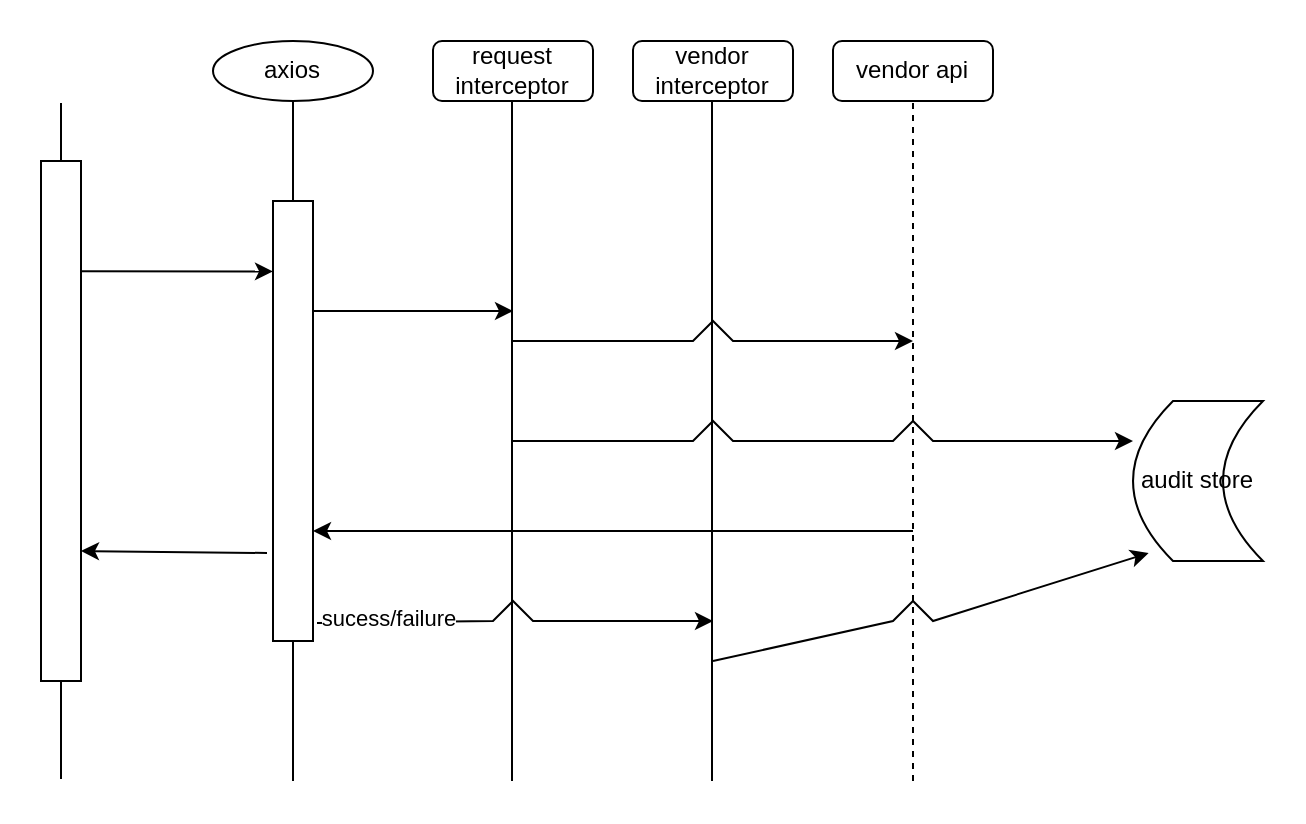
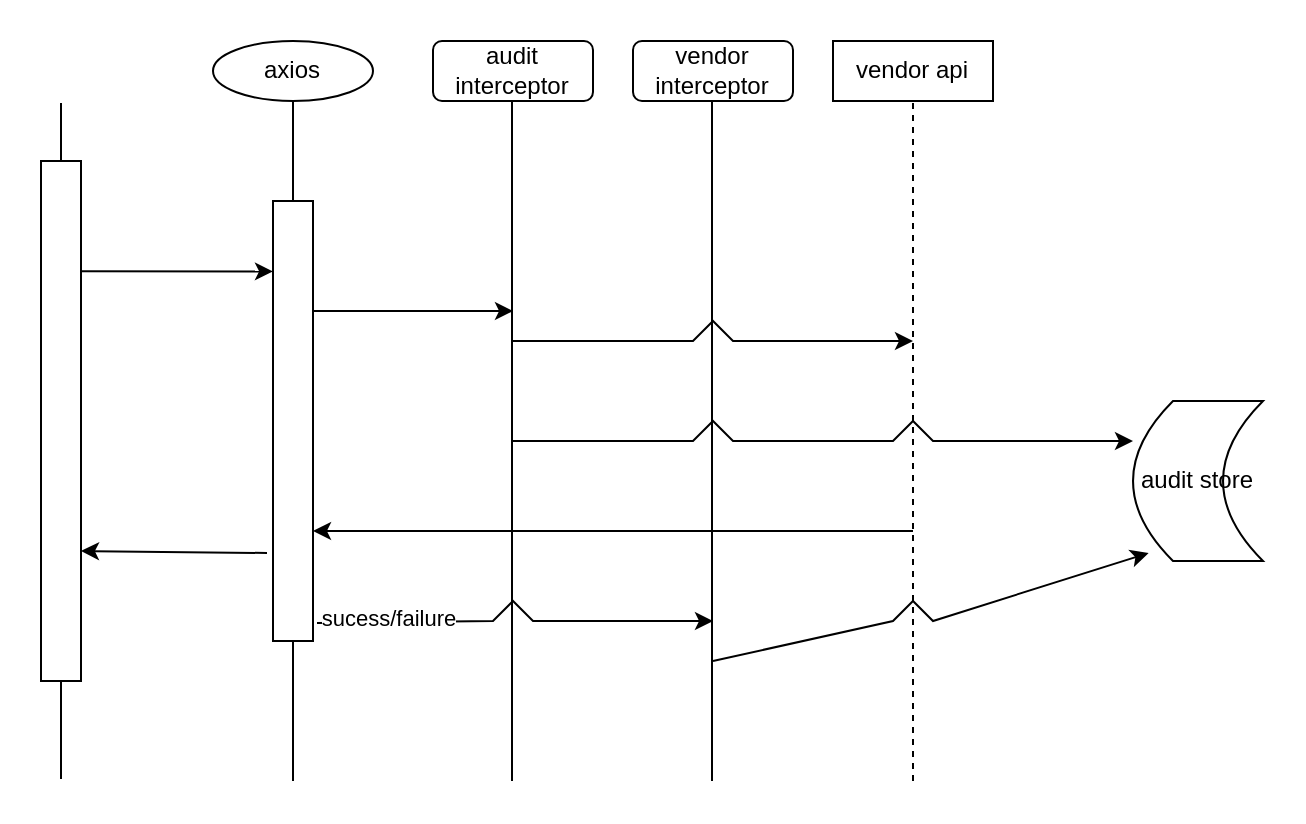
(513, 71) -> (513, 71)
(913, 71) -> (913, 71)
